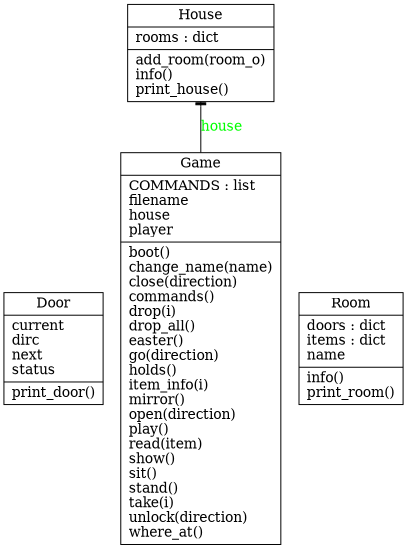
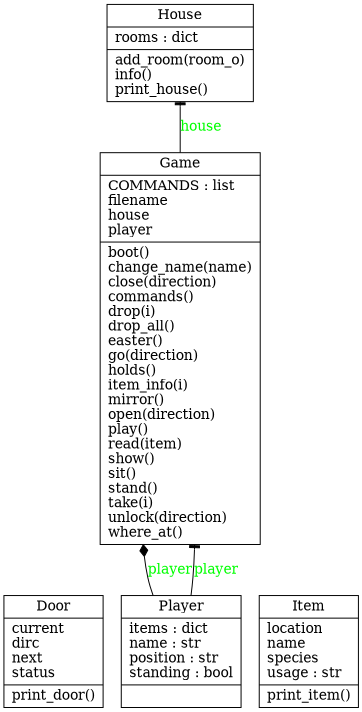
(351, 349) -> none
none -> (181, 652)
none -> (309, 652)
